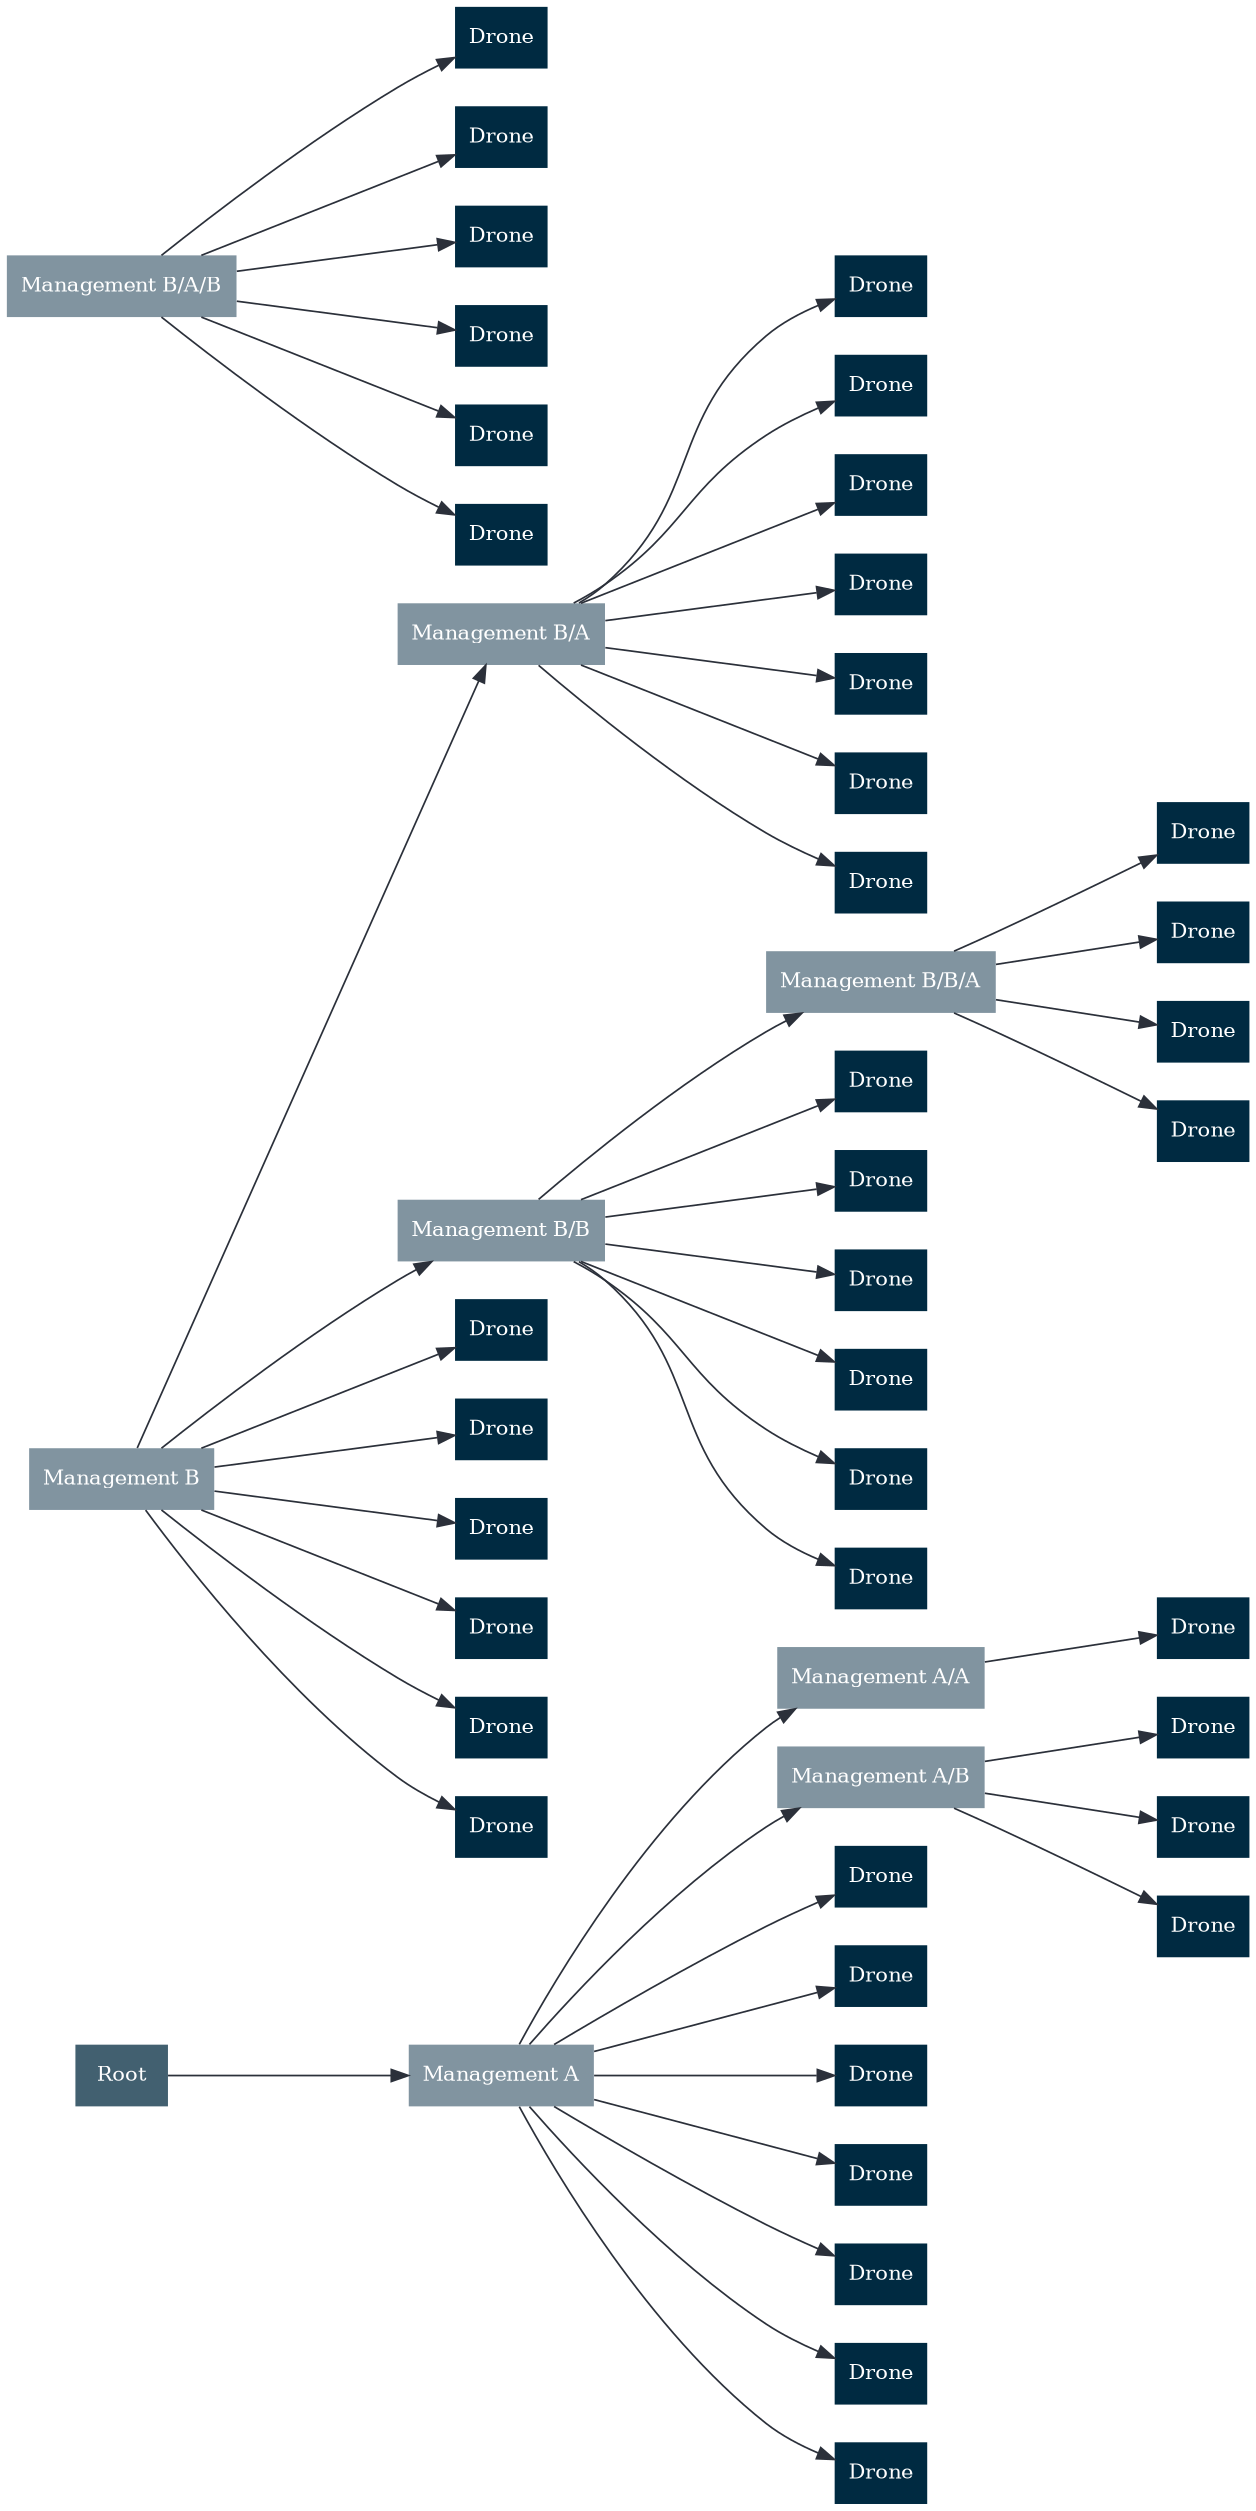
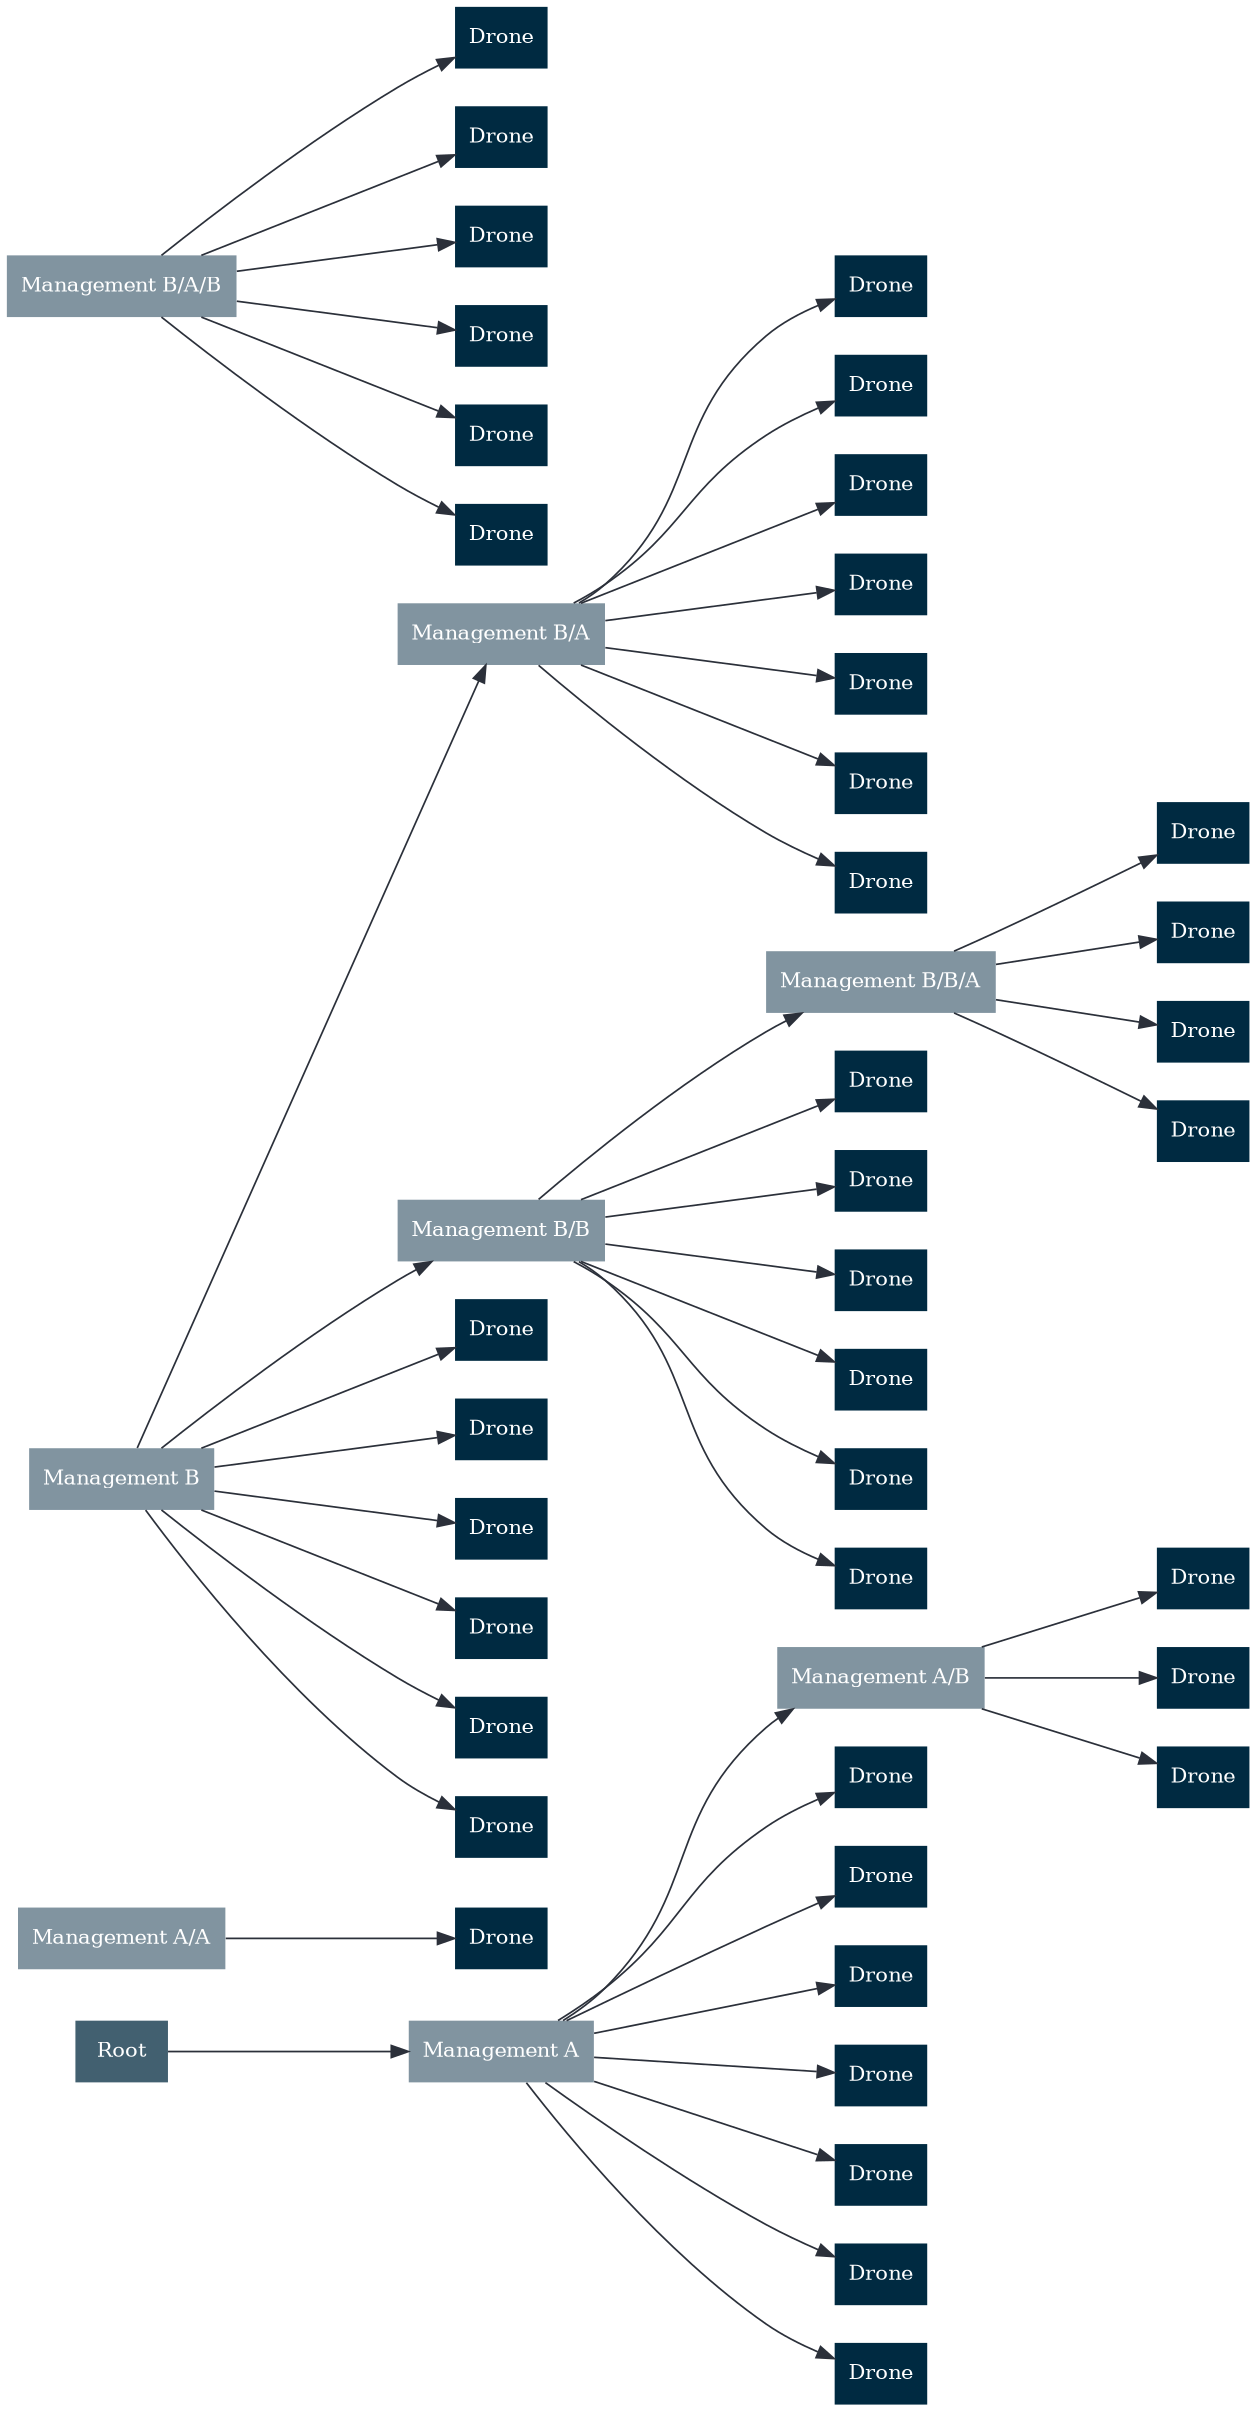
(633, 1868) -> none
